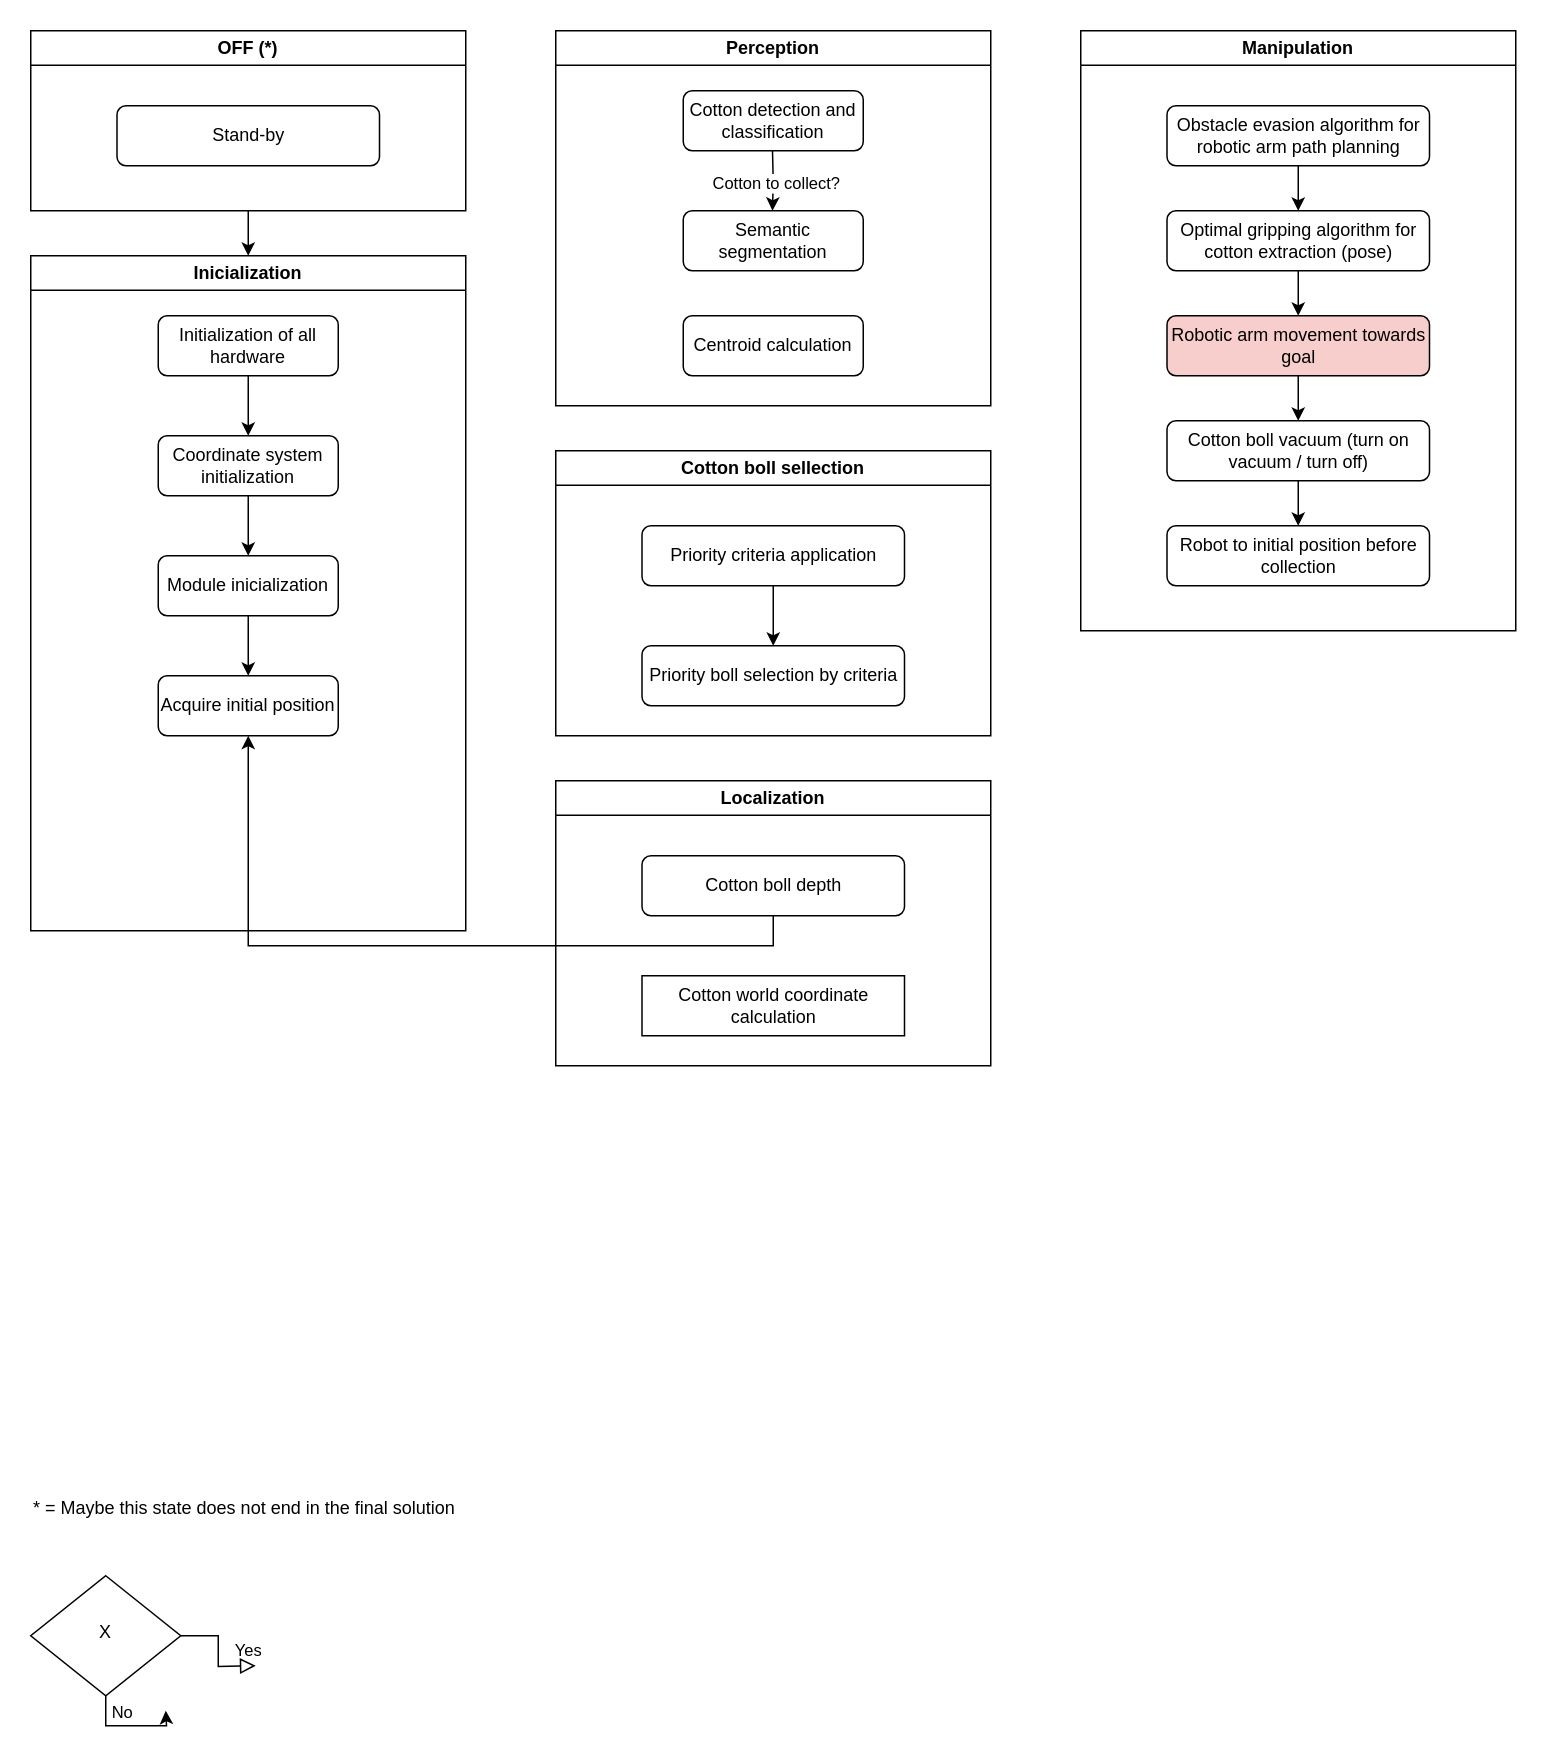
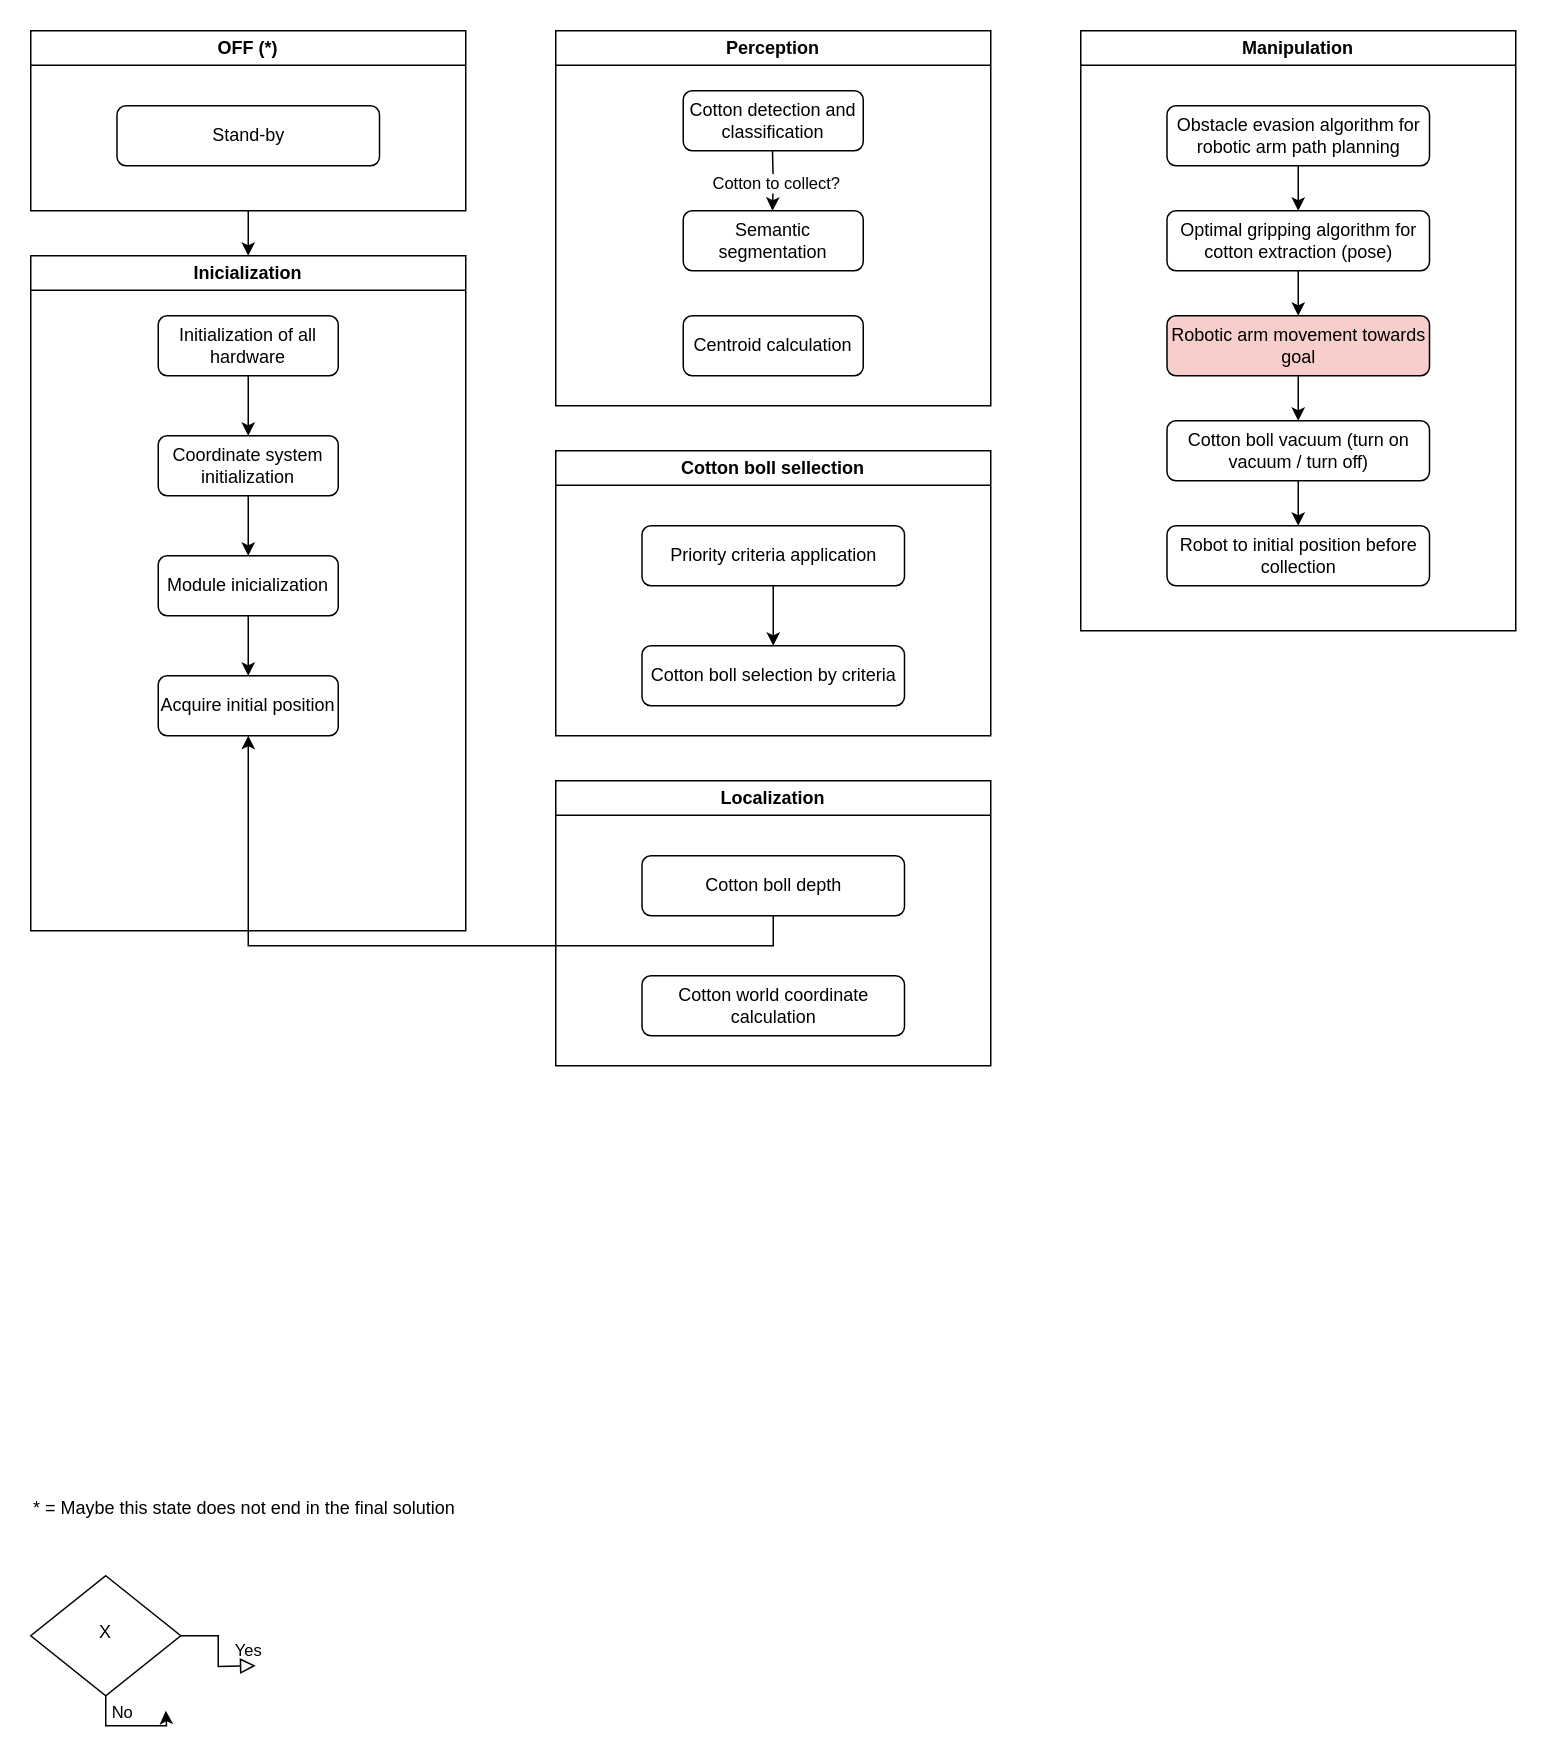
(774, 676) -> (774, 676)
(773, 1006) -> (773, 1006)
